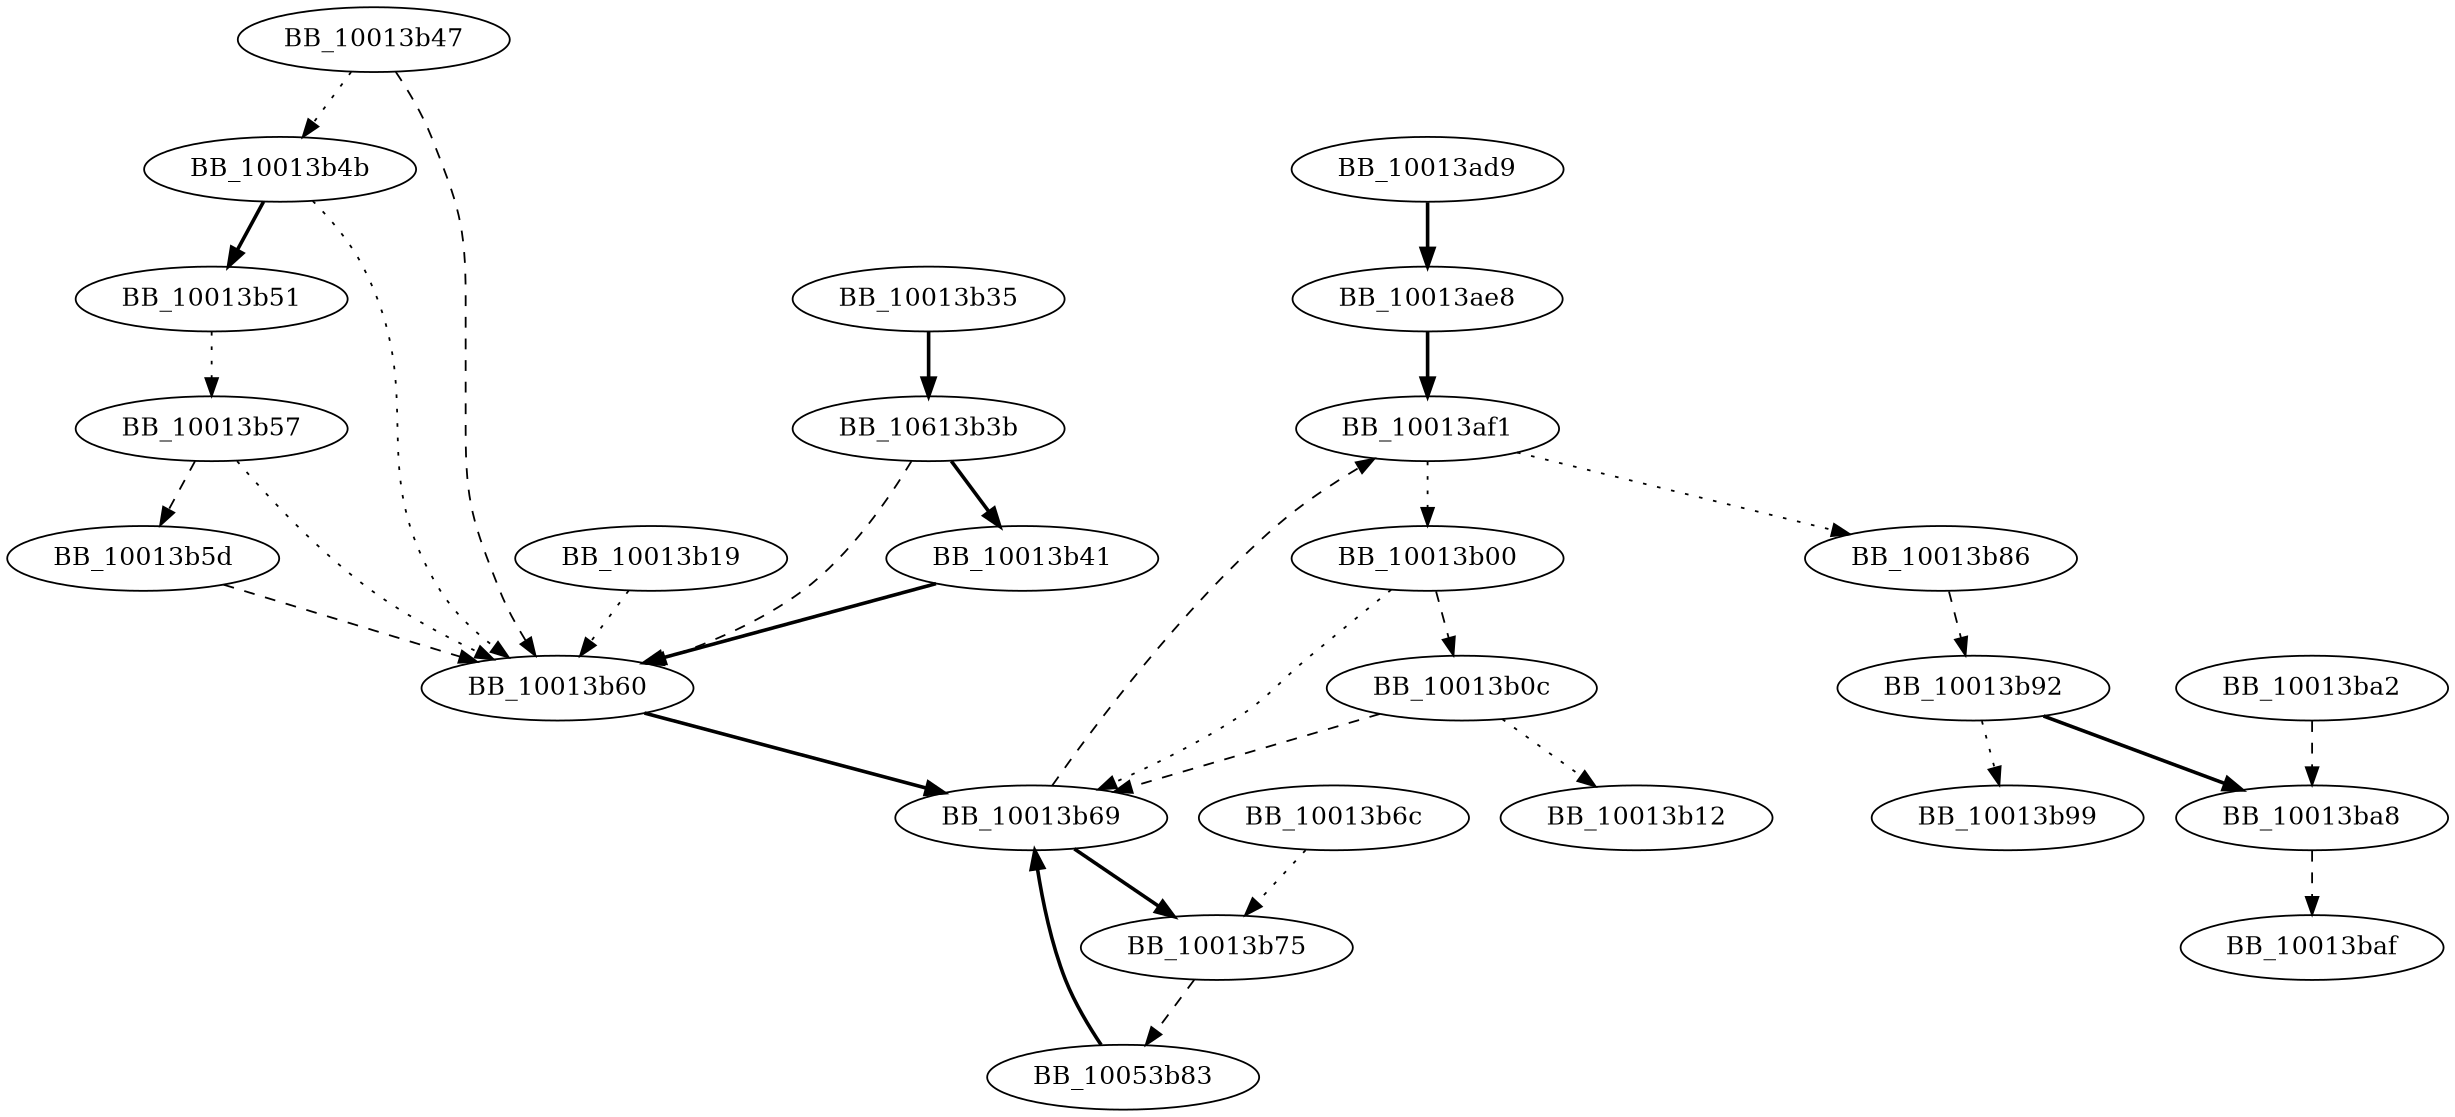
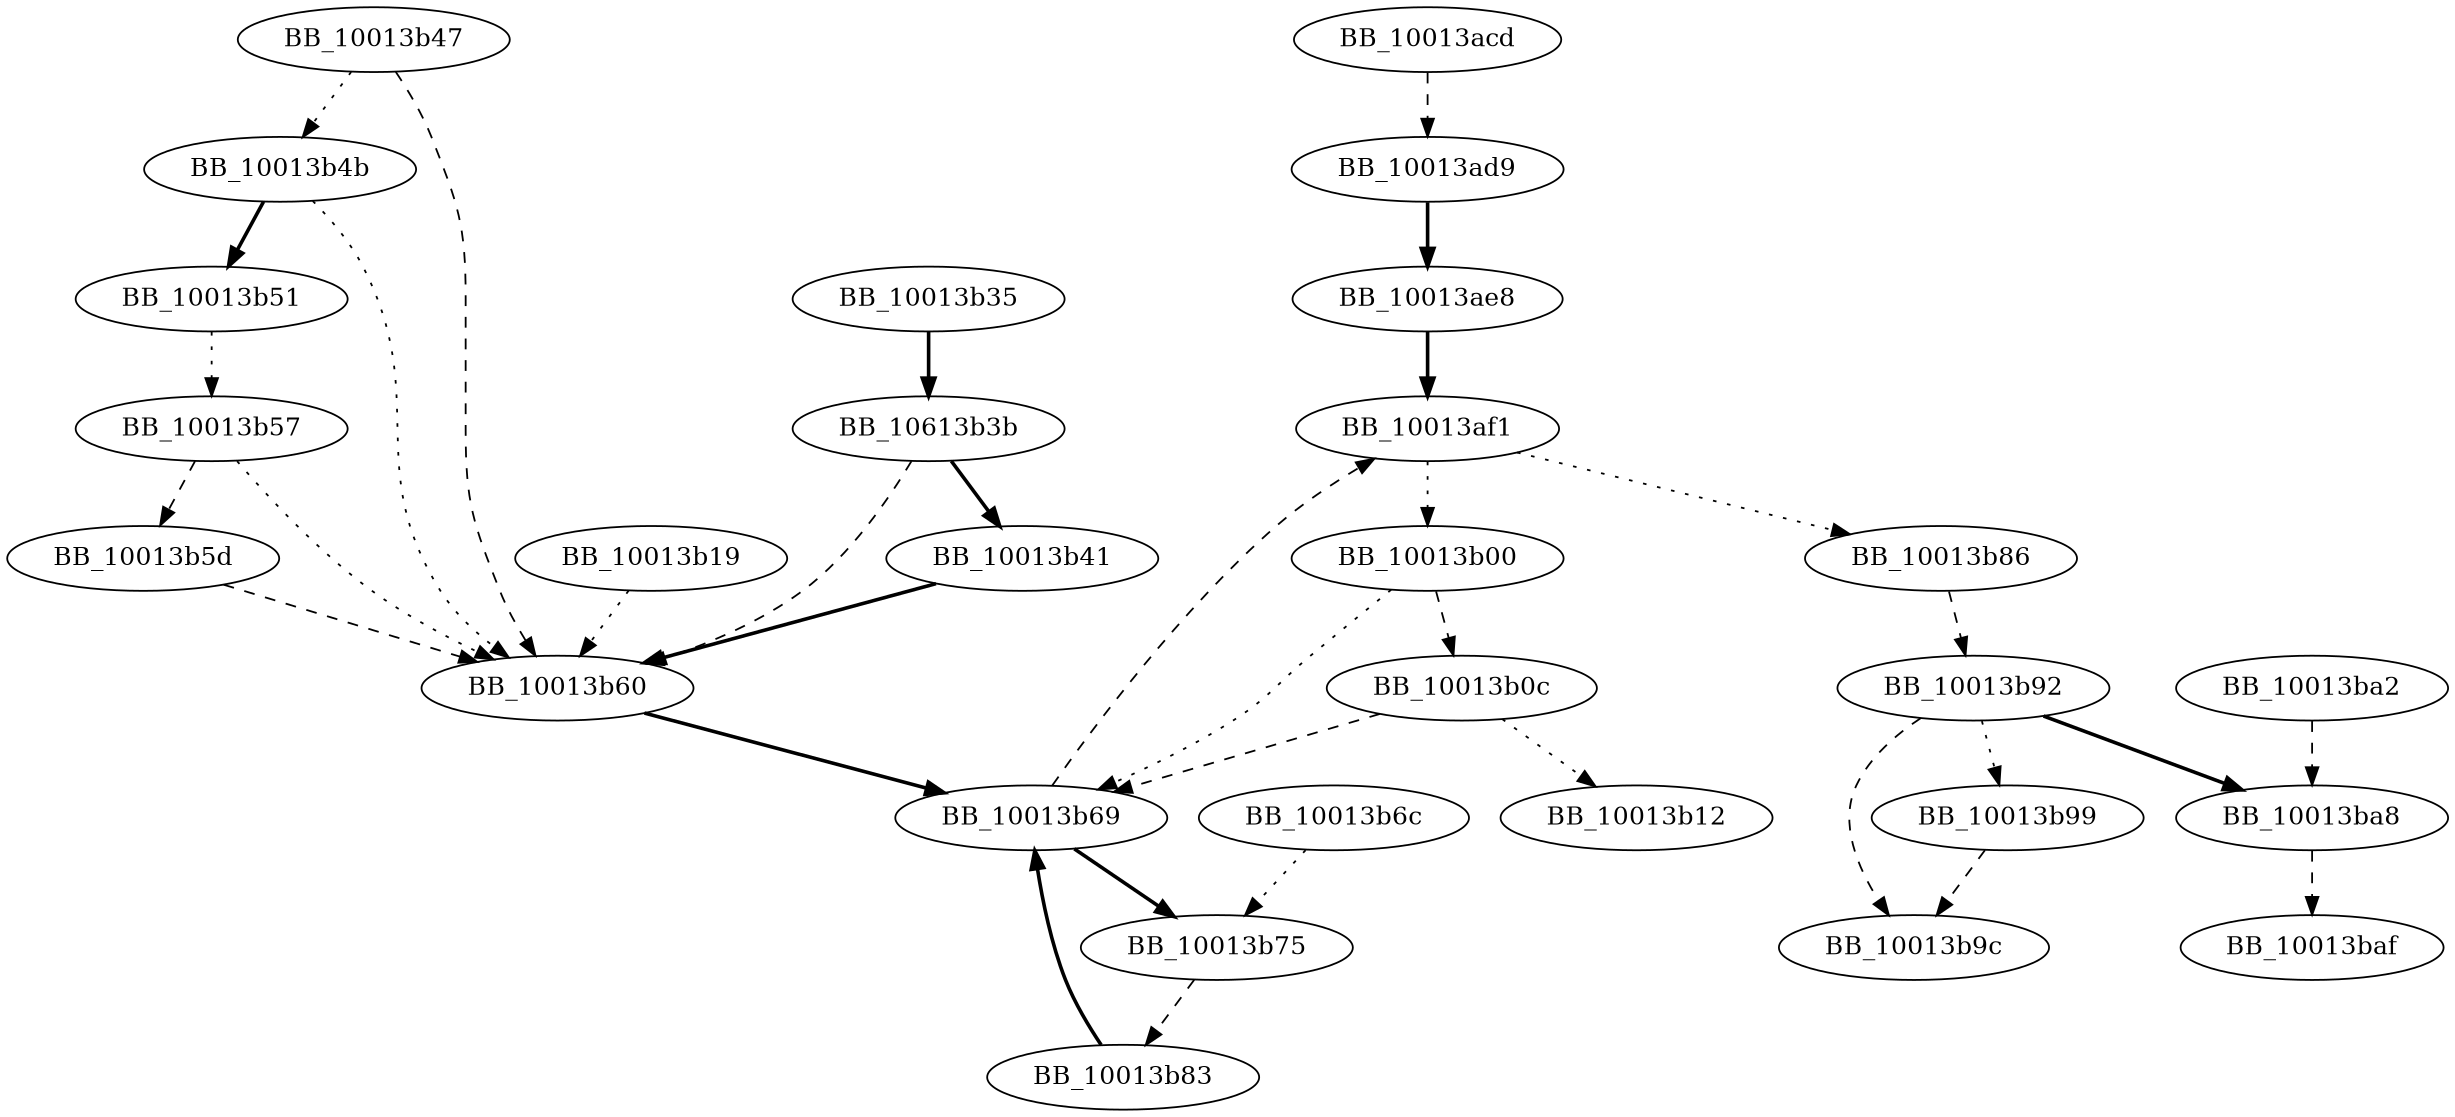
none -> (1428, 40)
none -> (1914, 948)
(1123, 1077) -> (1123, 1077)
